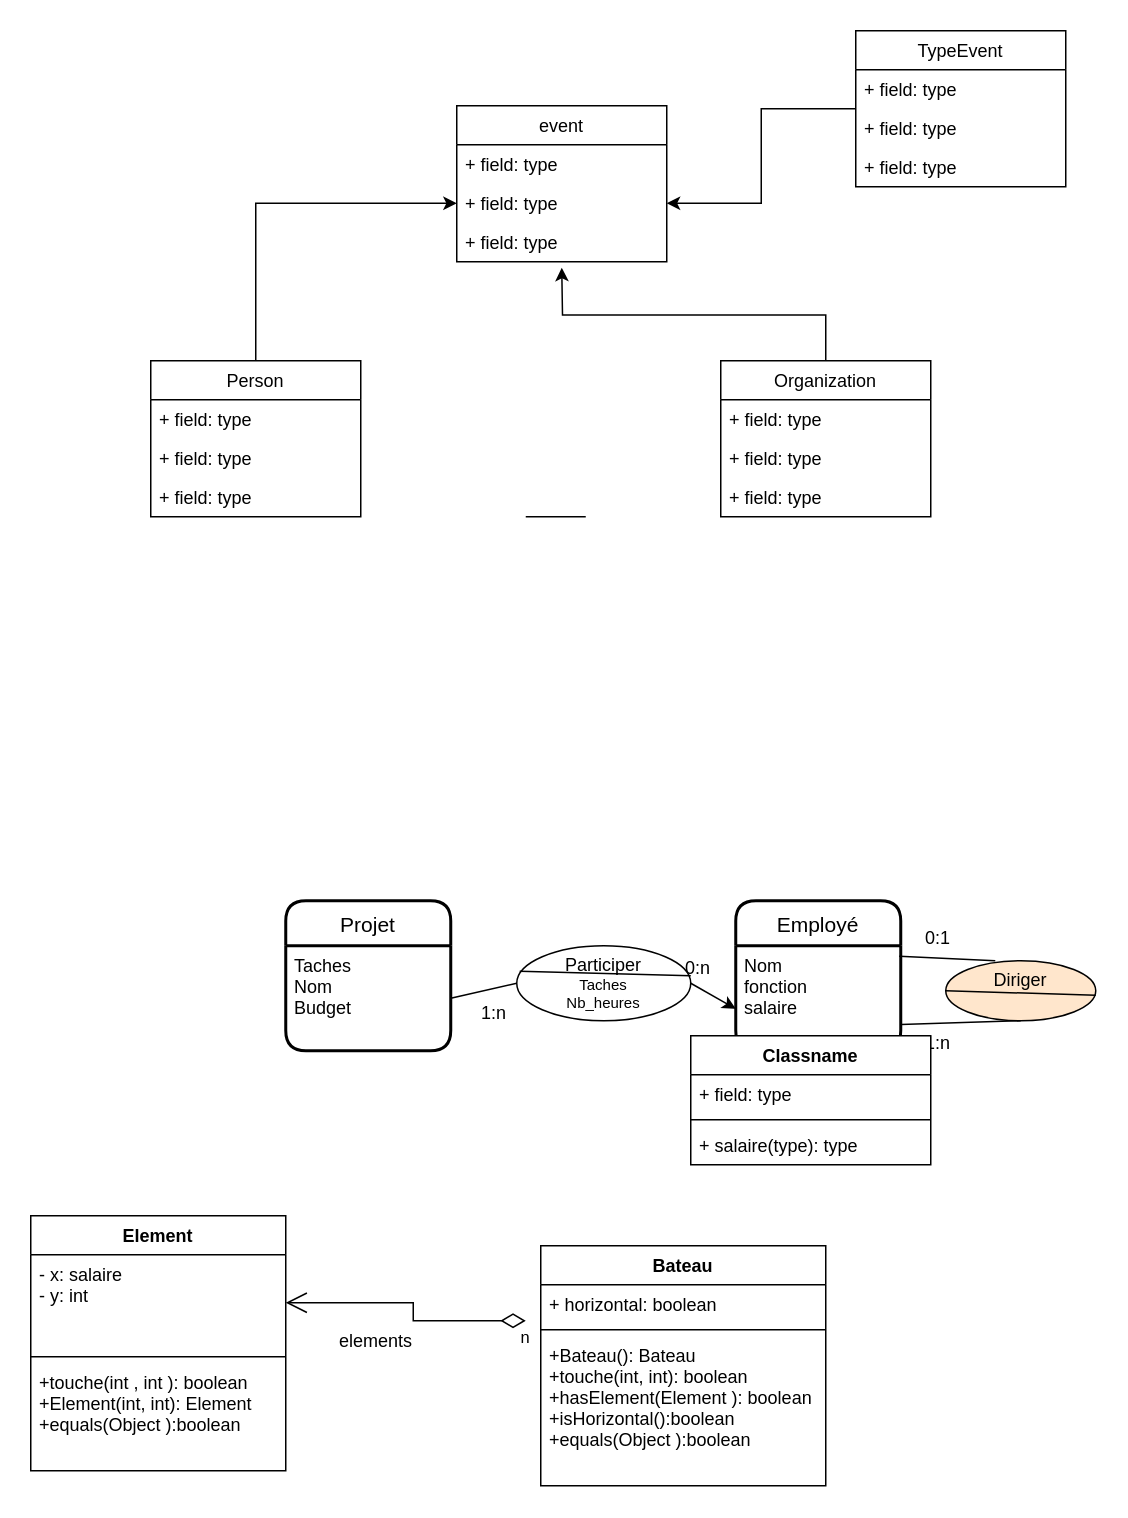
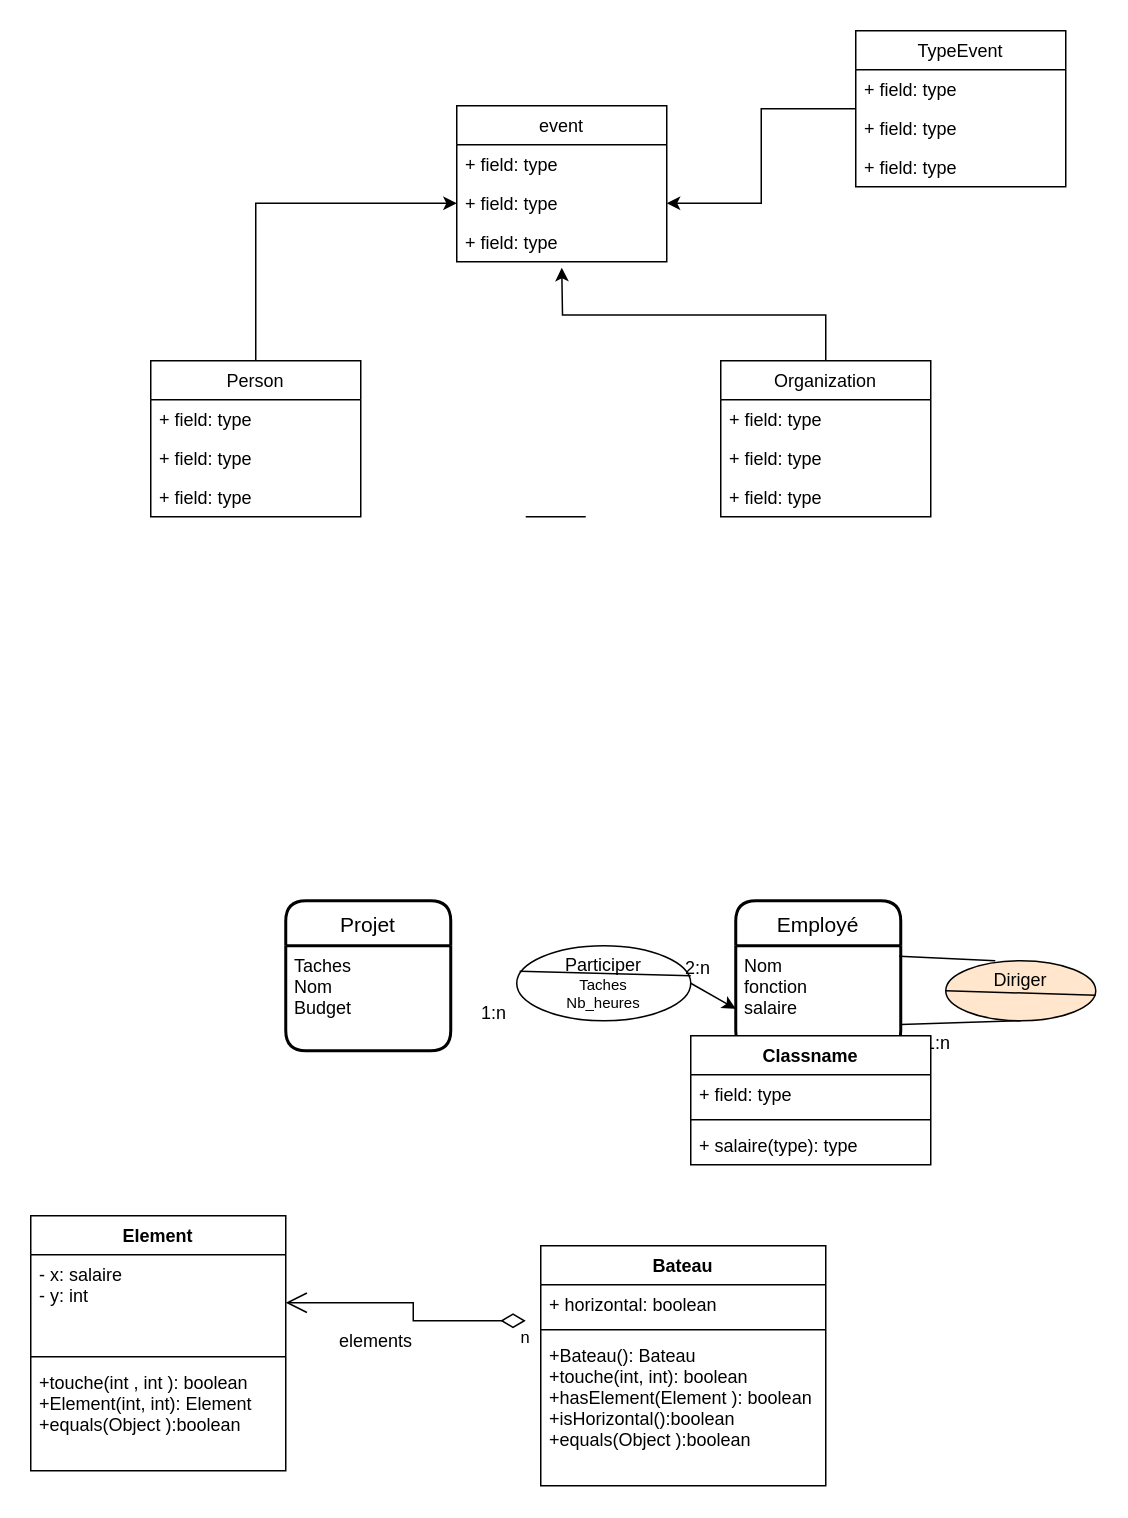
(938, 938) -> none
(698, 968) -> (698, 968)
(484, 991) -> none
